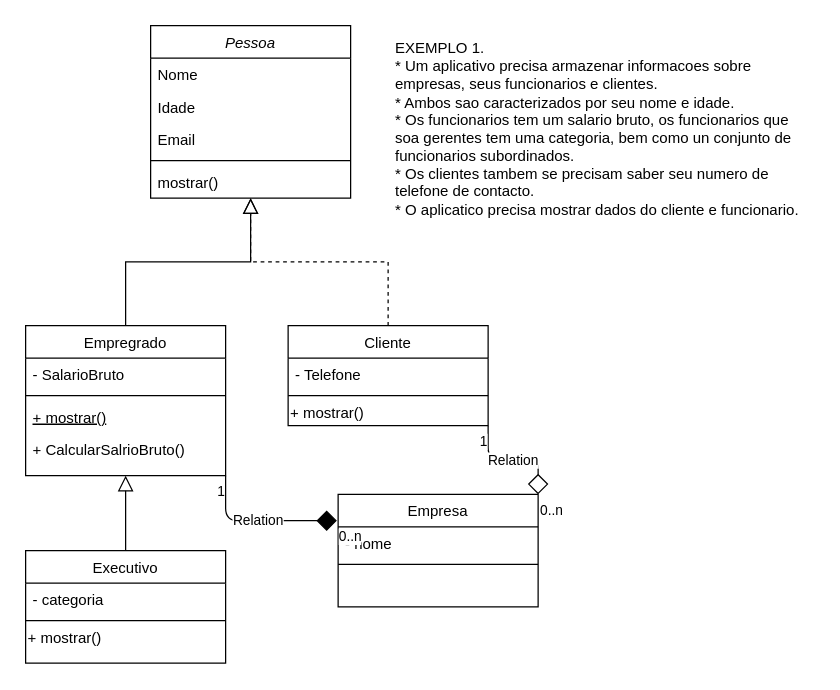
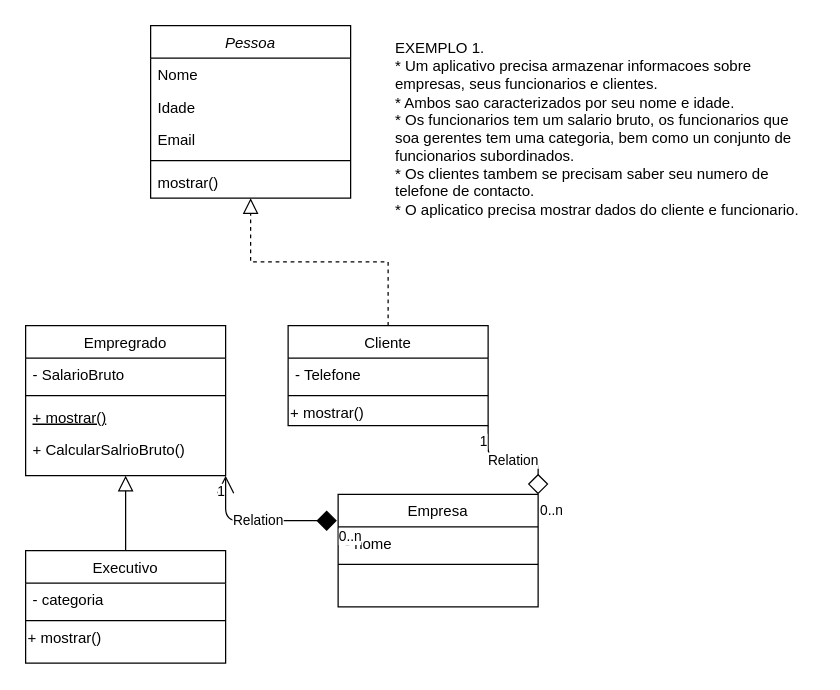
(156, 262) -> none
(226, 481) -> (226, 481)
